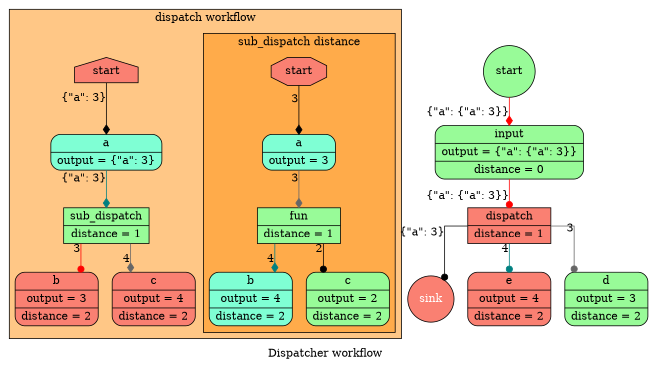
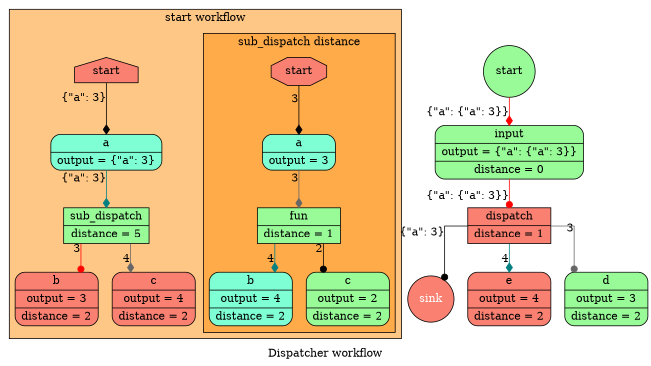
(205, 18) -> (205, 18)
(106, 234) -> (106, 234)
(509, 255) -> (509, 253)
